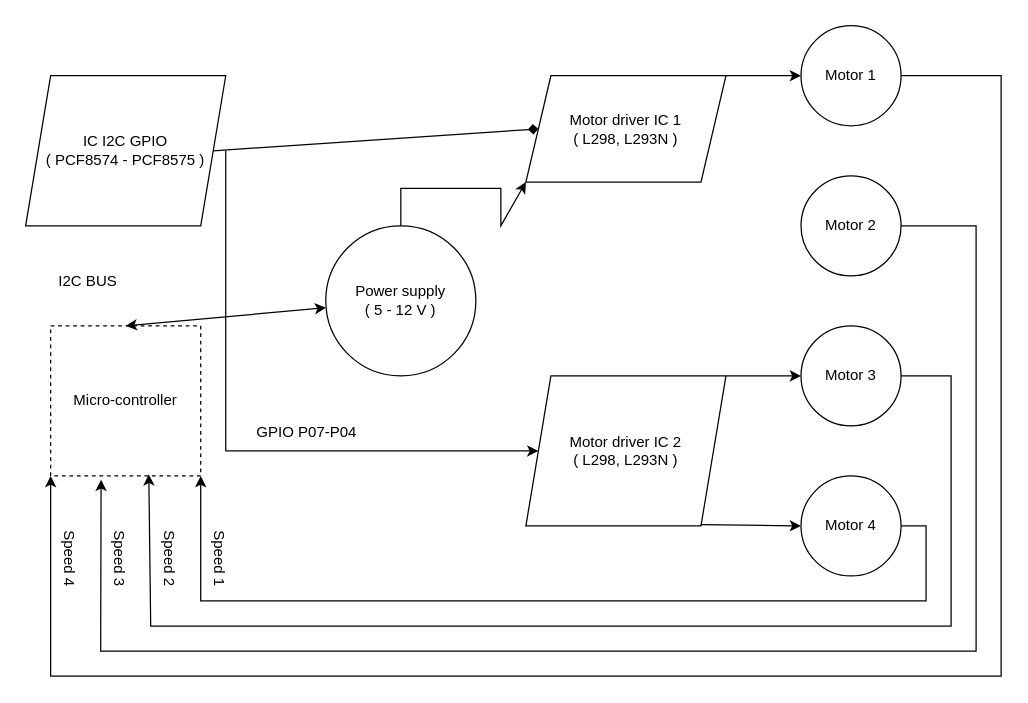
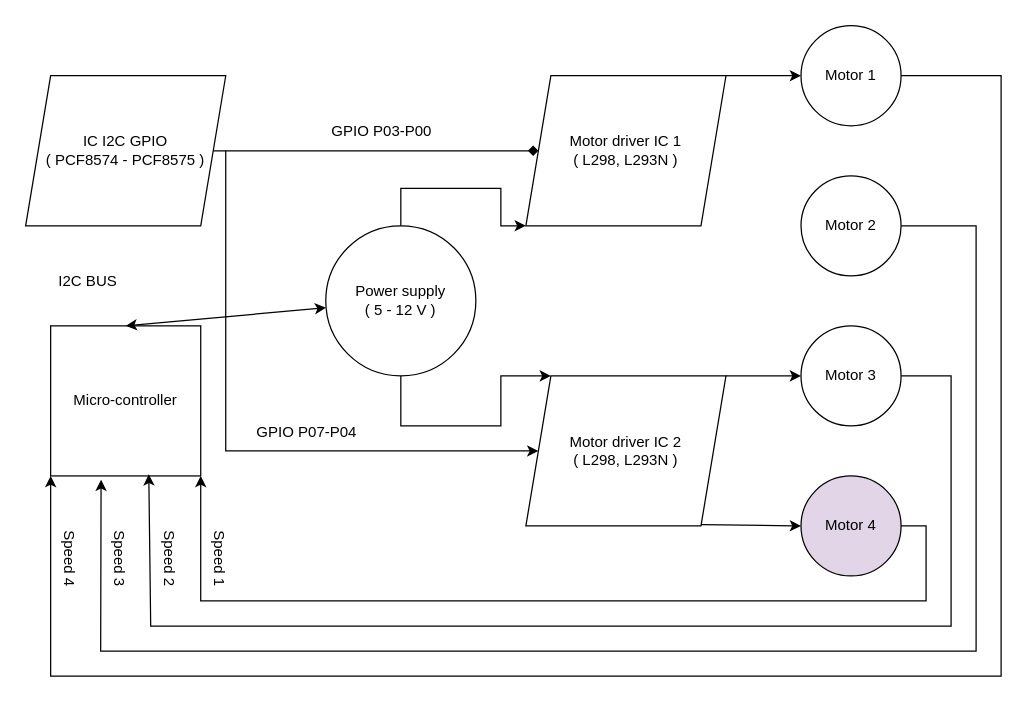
(626, 129) -> (626, 151)
none -> (382, 132)
(126, 401) -> (126, 401)
none -> (472, 426)
(851, 526) -> (851, 526)
